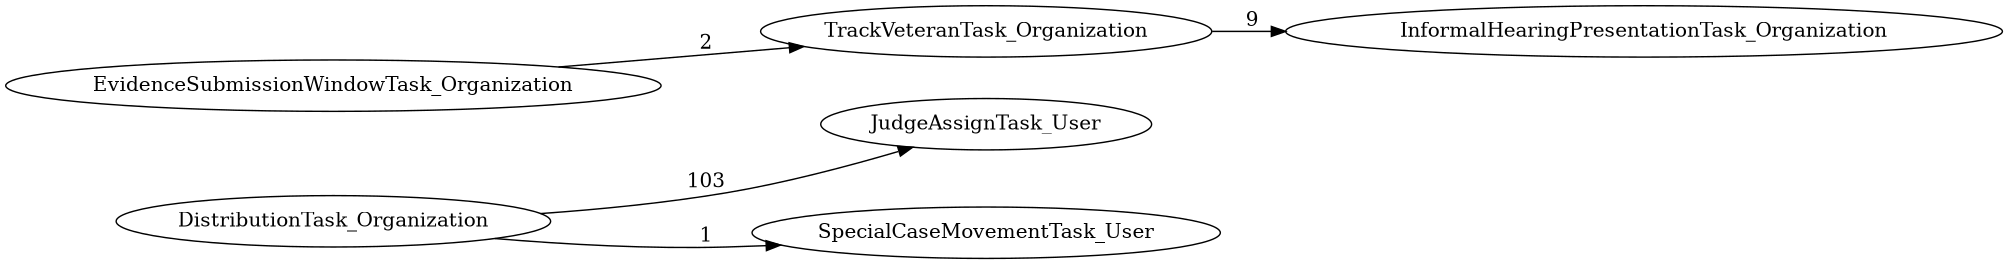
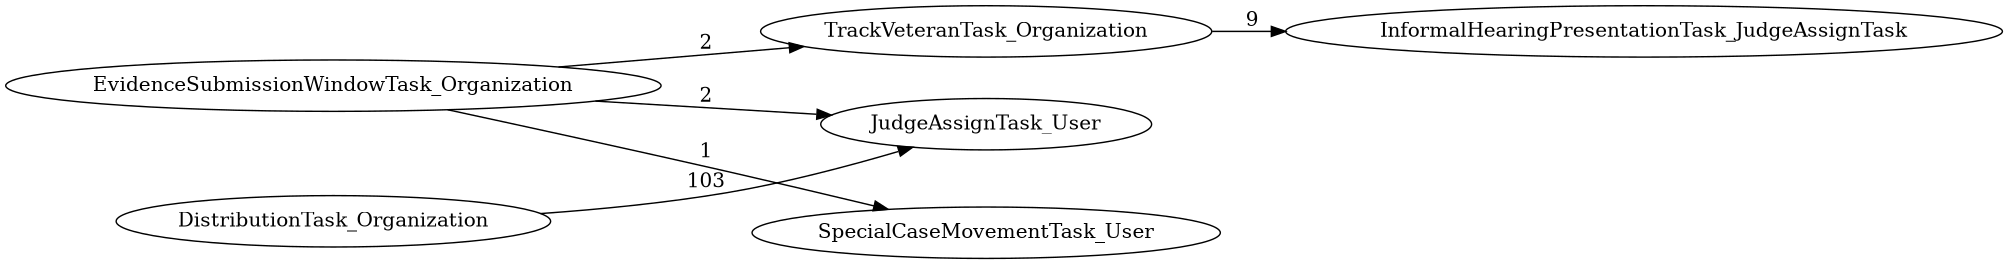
(1644, 31) -> (1644, 31)
none -> (706, 108)
(630, 247) -> (661, 157)
